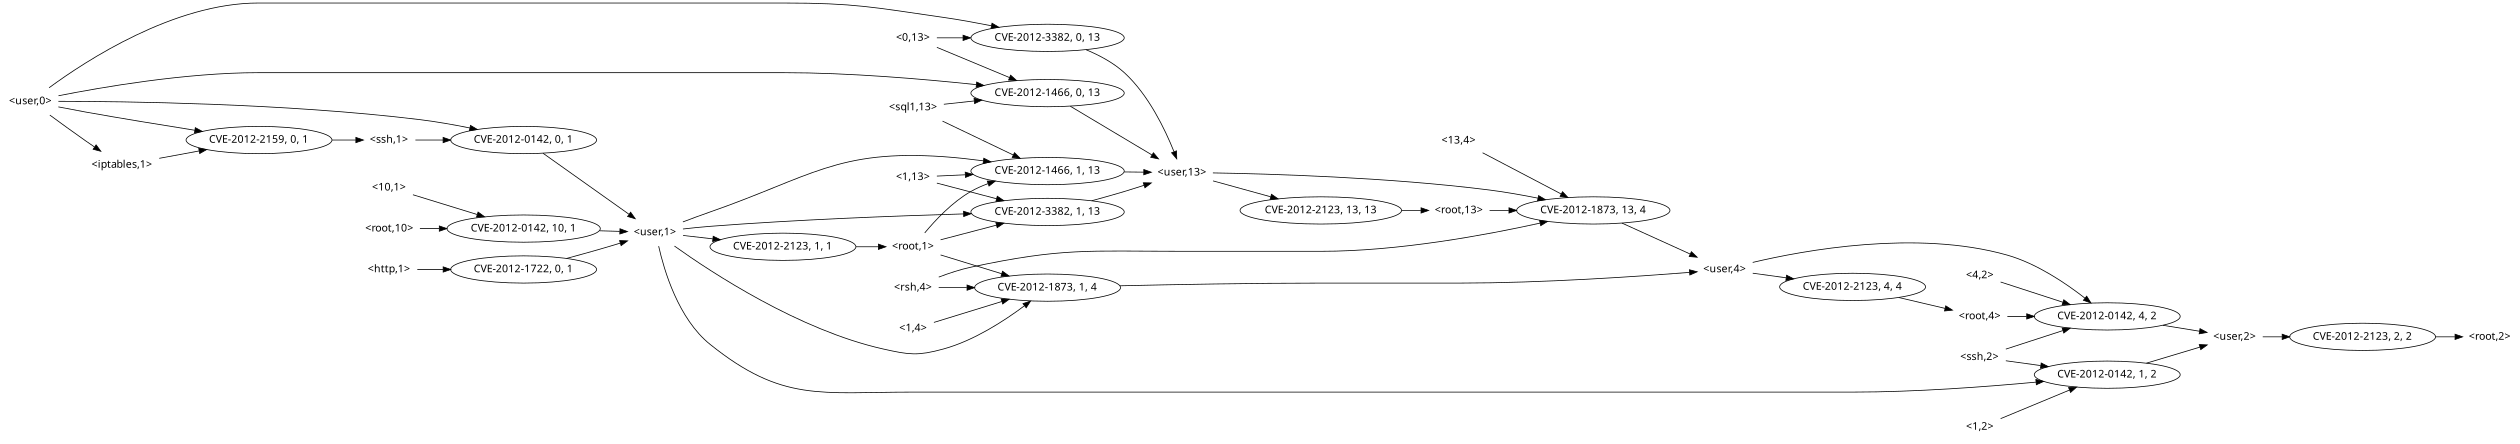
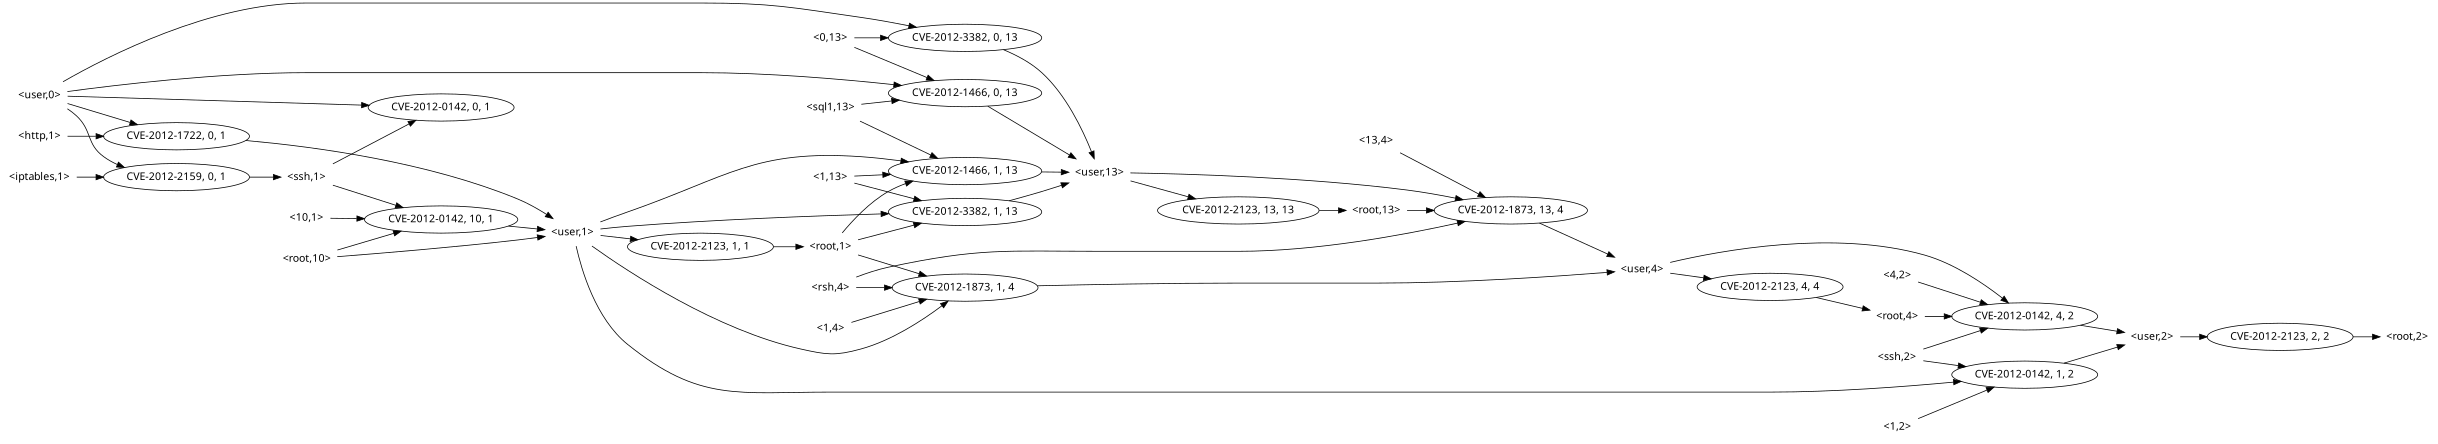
(72, 131) -> (99, 113)
(586, 184) -> (438, 248)
none -> (364, 195)
